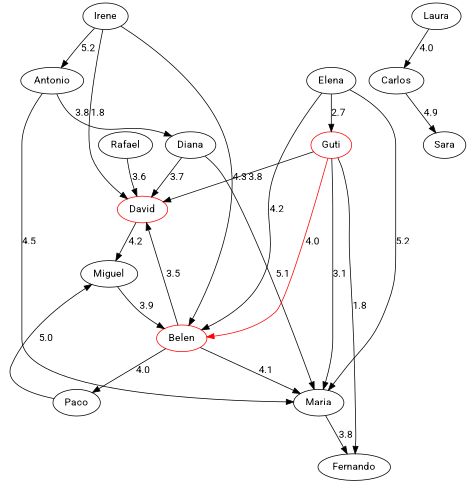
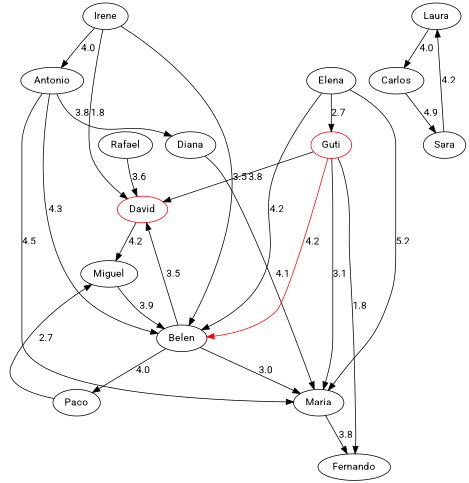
(88, 48) -> (88, 48)
none -> (441, 85)
(169, 174) -> none
(240, 177) -> (240, 177)
none -> (52, 238)
(312, 242) -> (312, 242)
(283, 274) -> (283, 274)
(46, 338) -> (46, 338)
(182, 338) -> (182, 338)
(266, 371) -> (266, 371)
